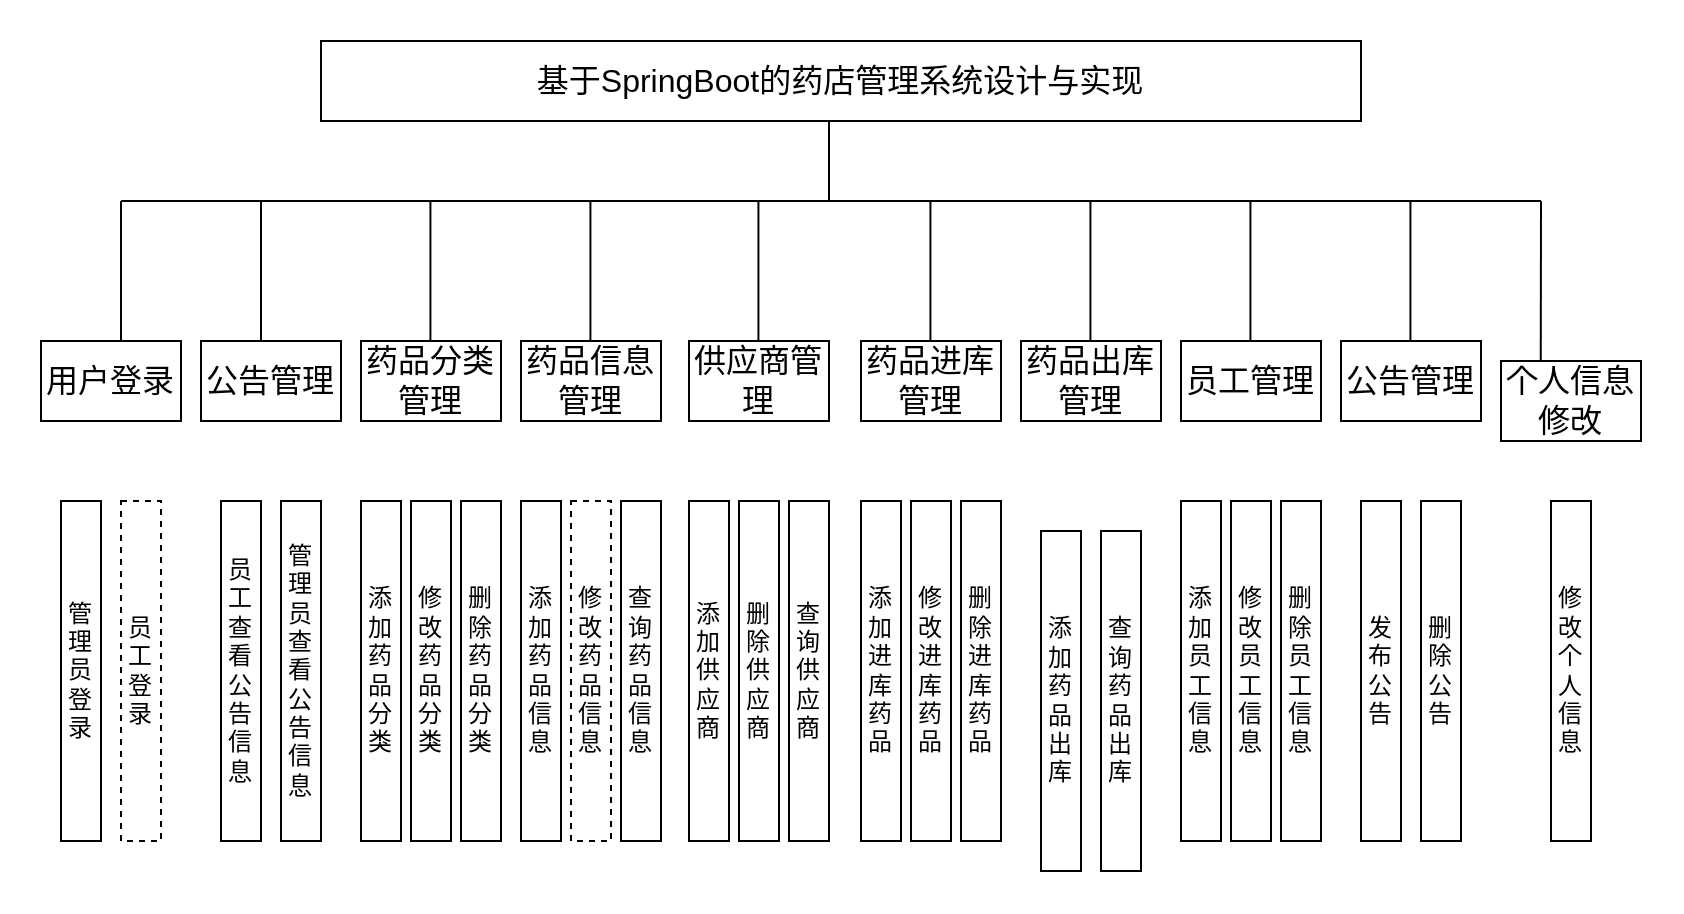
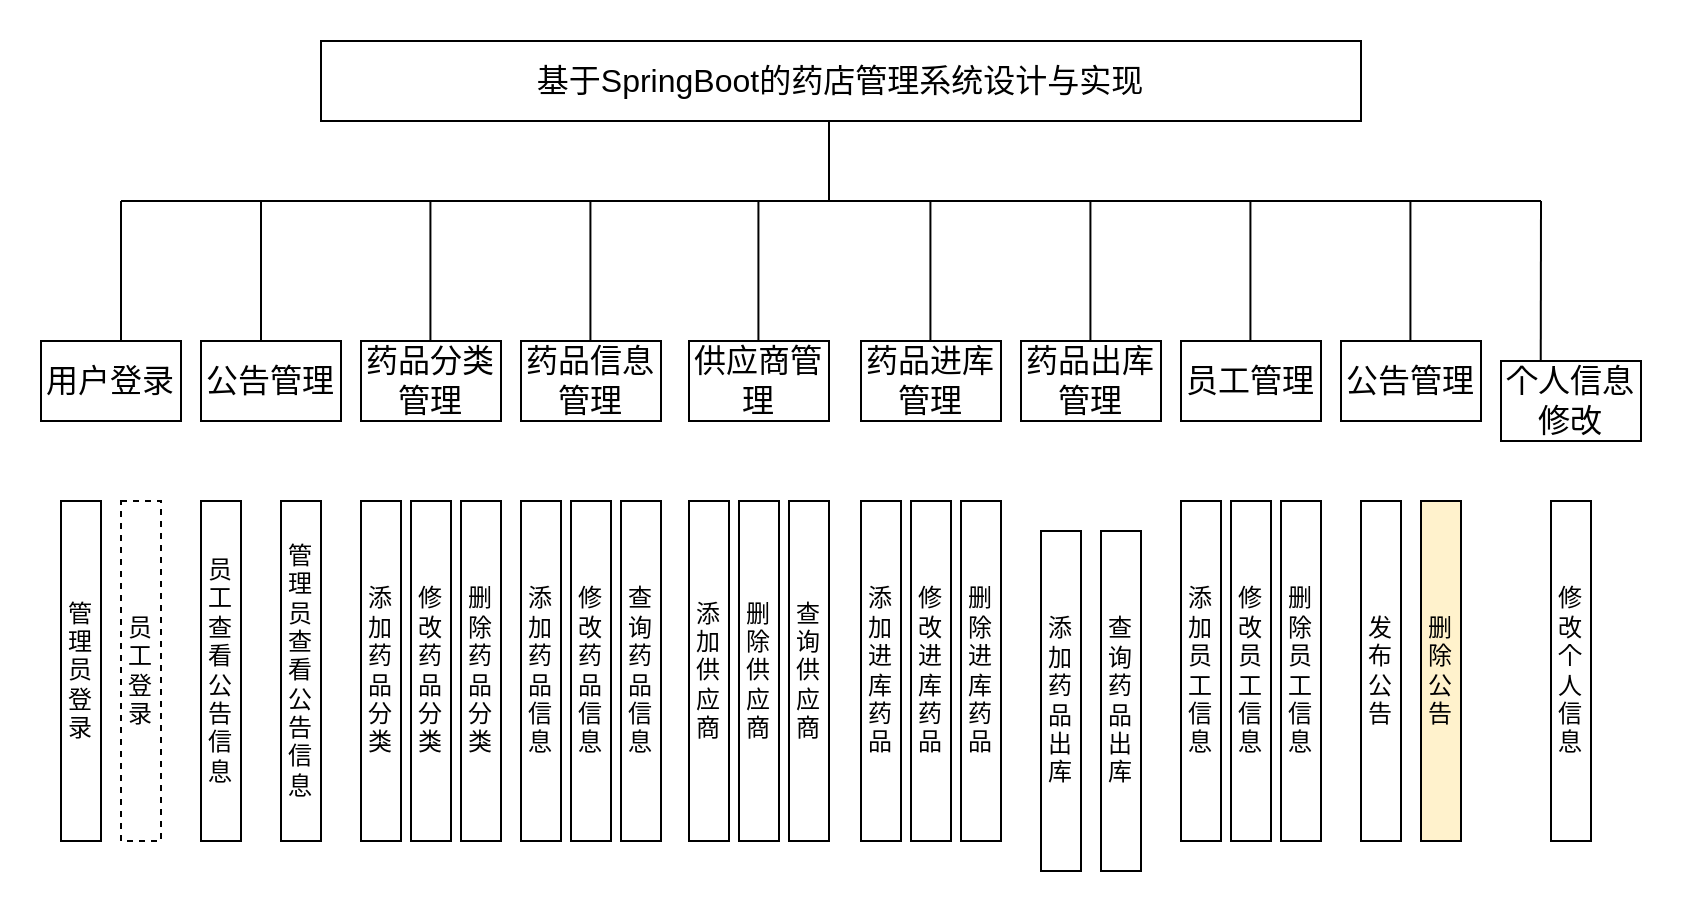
(241, 671) -> (221, 671)
(591, 671) -> (591, 671)
(1441, 671) -> (1441, 671)
